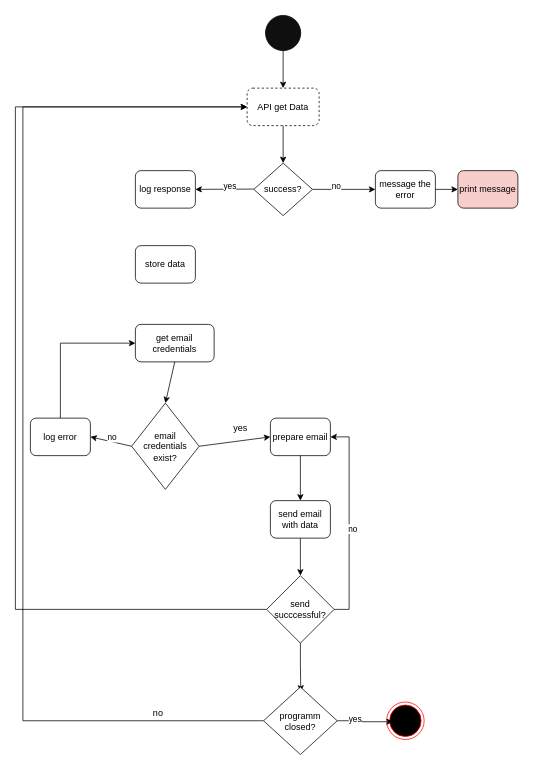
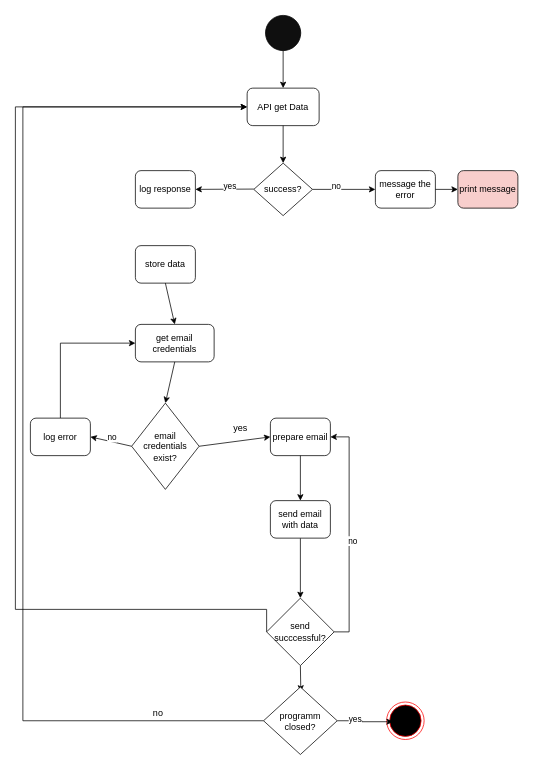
(283, 107) -> (283, 107)
none -> (169, 301)
(300, 609) -> (300, 632)
